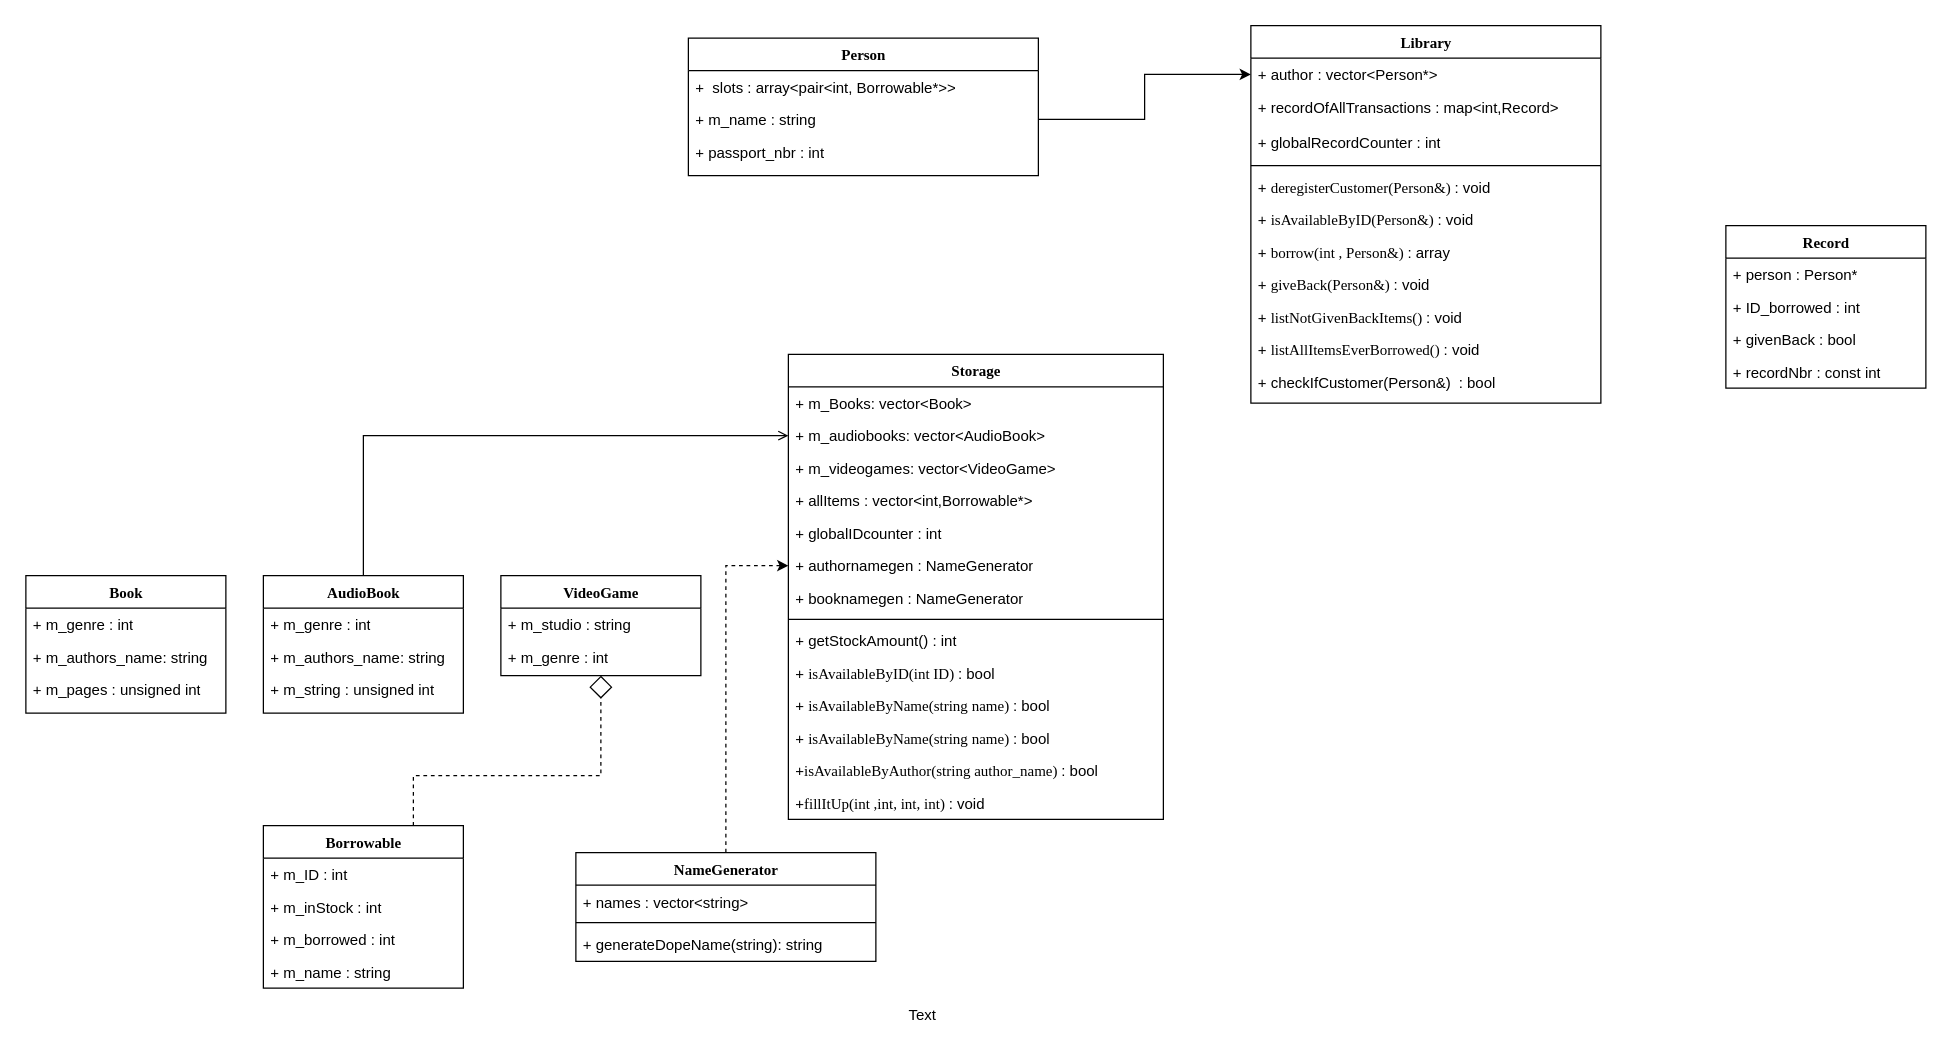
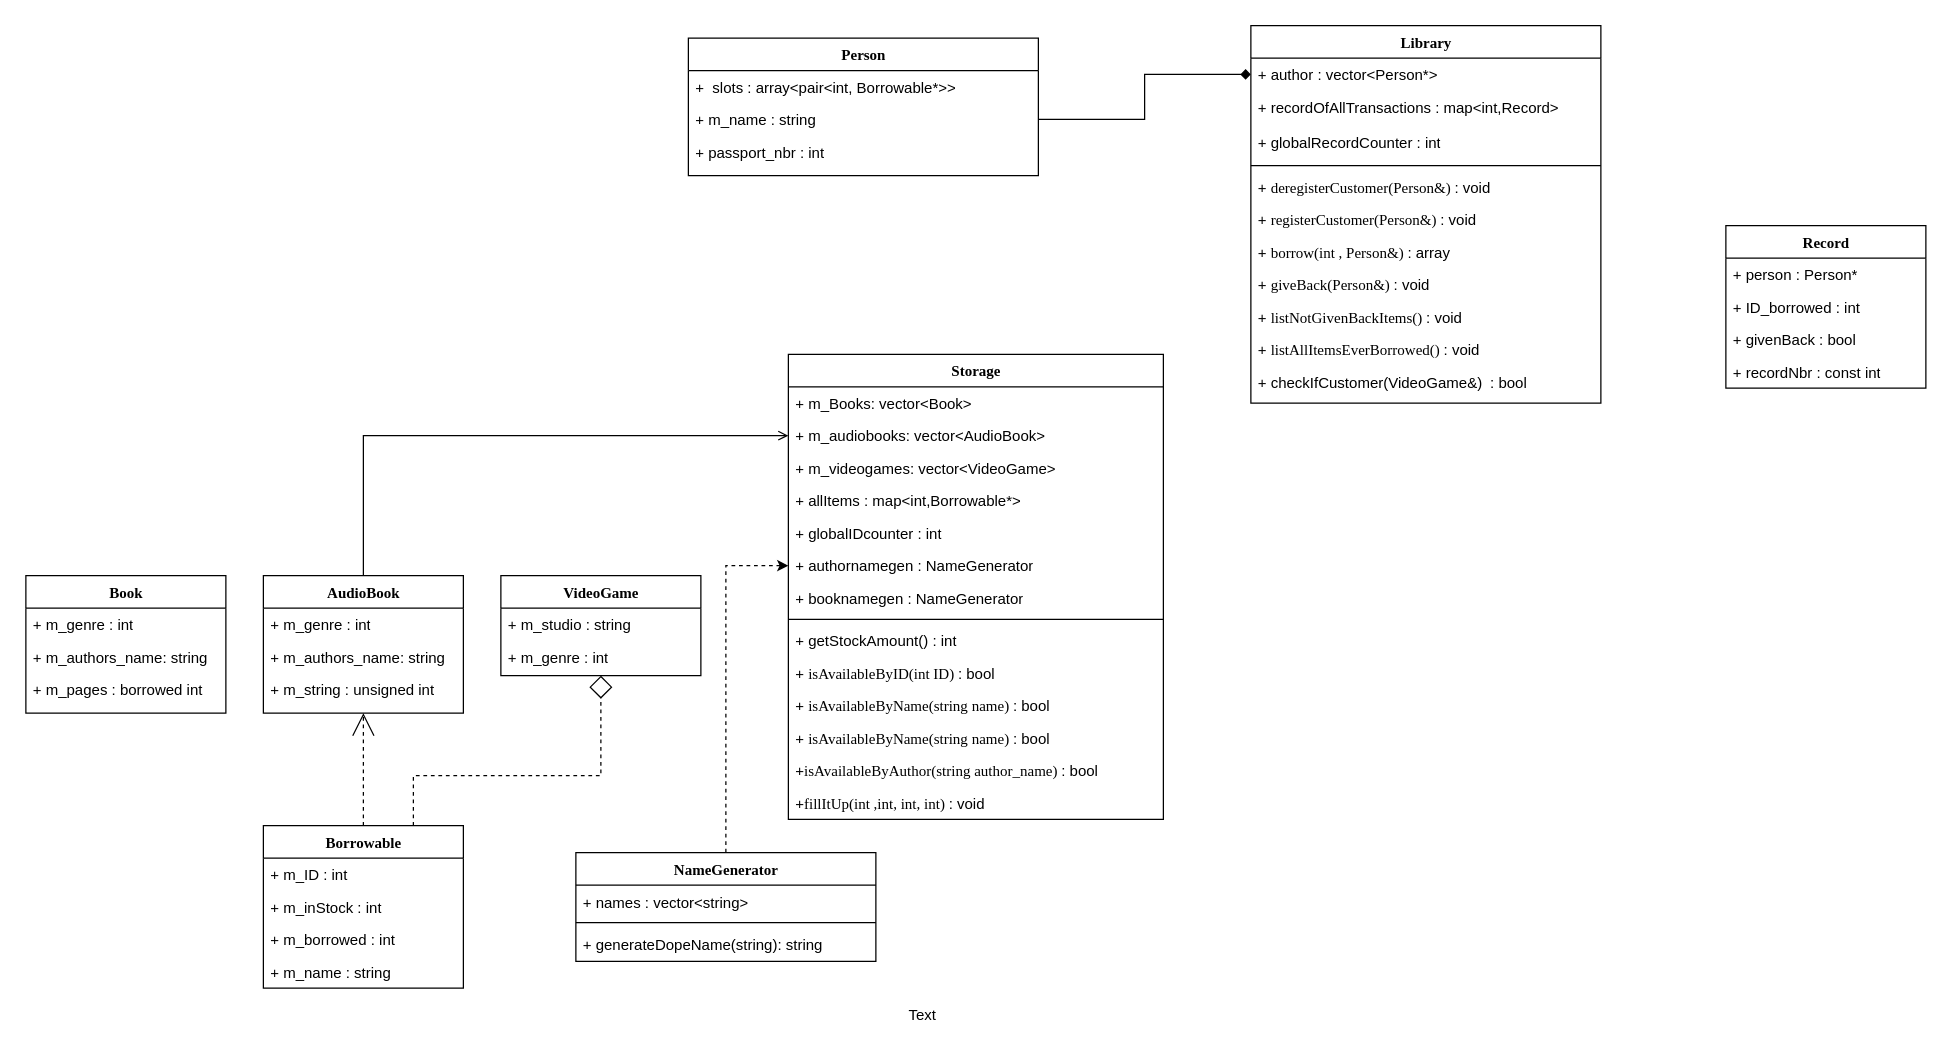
(1241, 74) -> (1240, 74)
(1383, 221) -> (1393, 221)
(1393, 383) -> (1404, 383)
(929, 502) -> (917, 502)
(120, 691) -> (122, 691)
none -> (363, 769)
